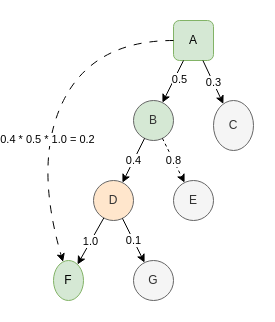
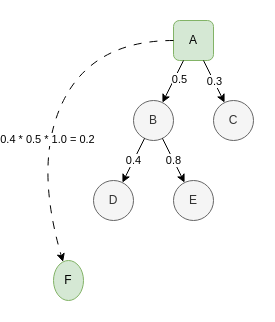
(154, 121) -> (154, 121)
(234, 126) -> (234, 121)
(167, 147) -> (167, 147)
(114, 201) -> (114, 201)
(132, 237) -> none
(92, 238) -> none
(154, 281) -> none
